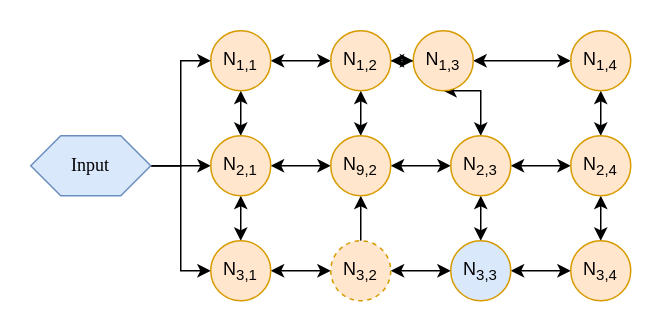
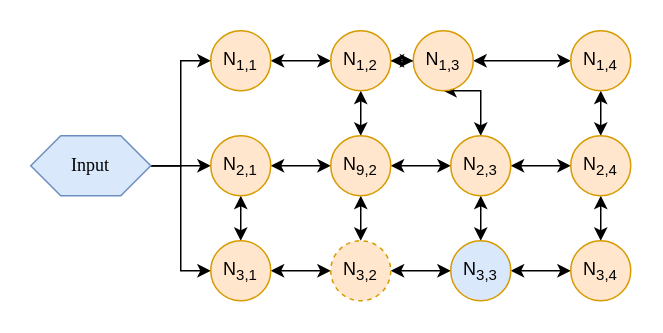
(241, 114) -> none
(361, 233) -> (361, 229)
